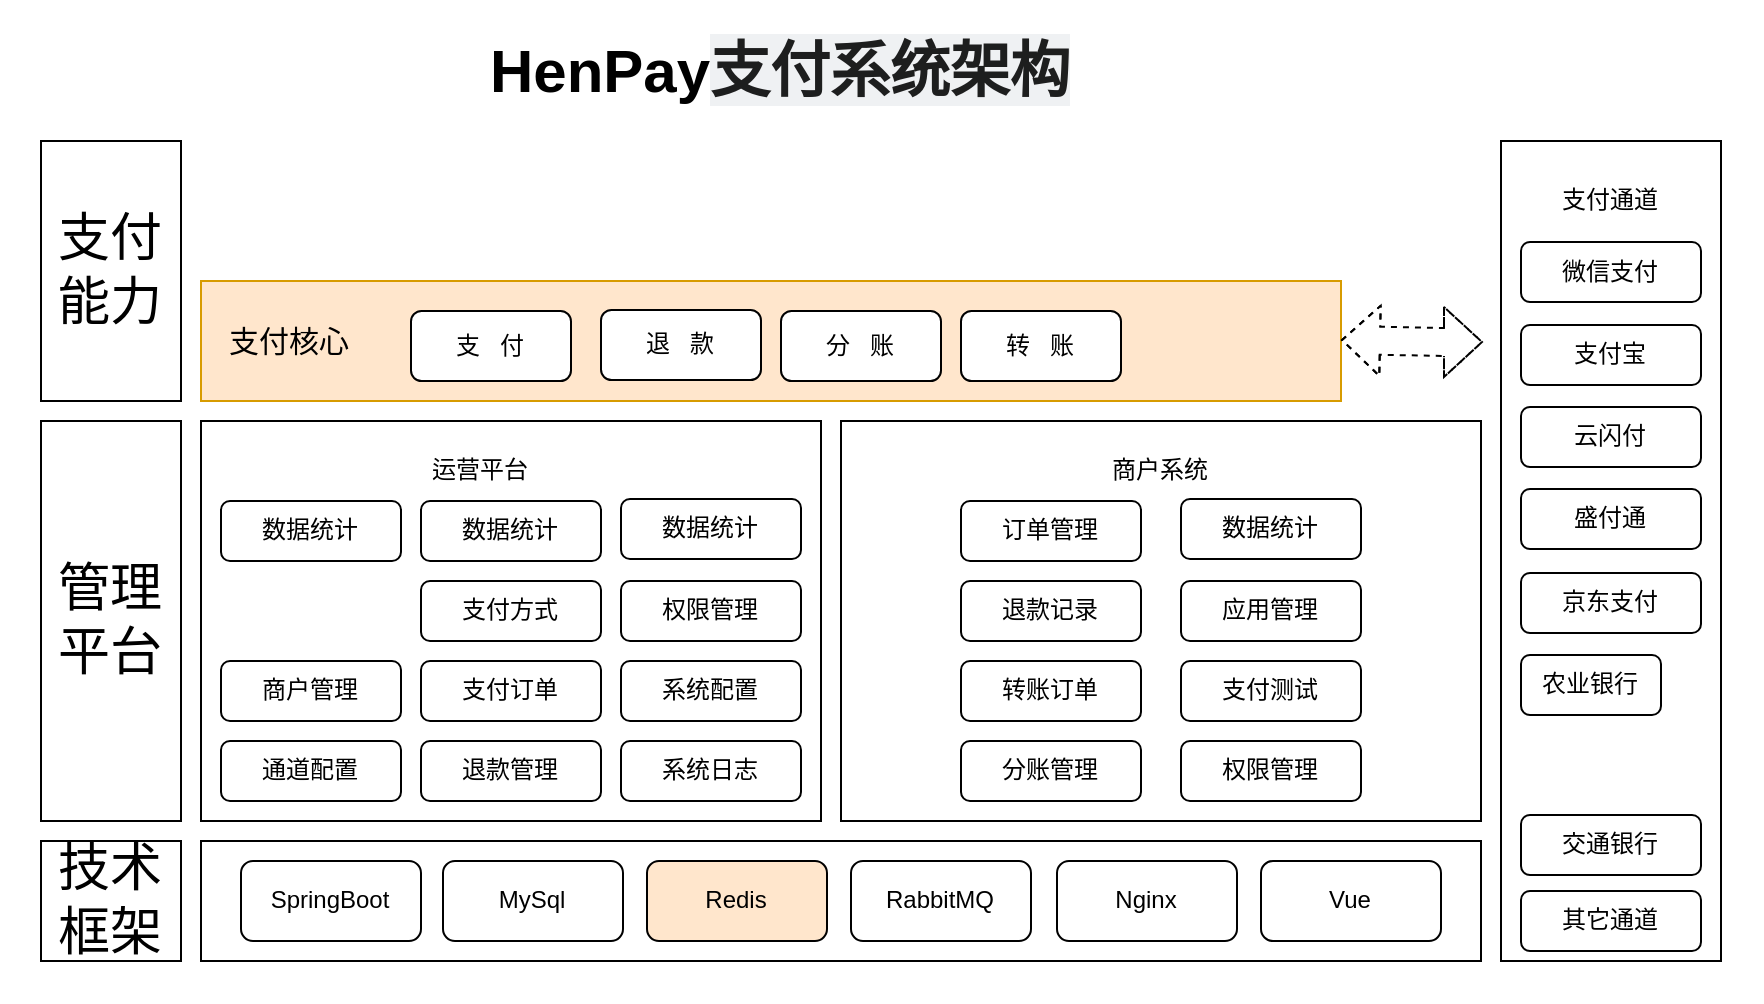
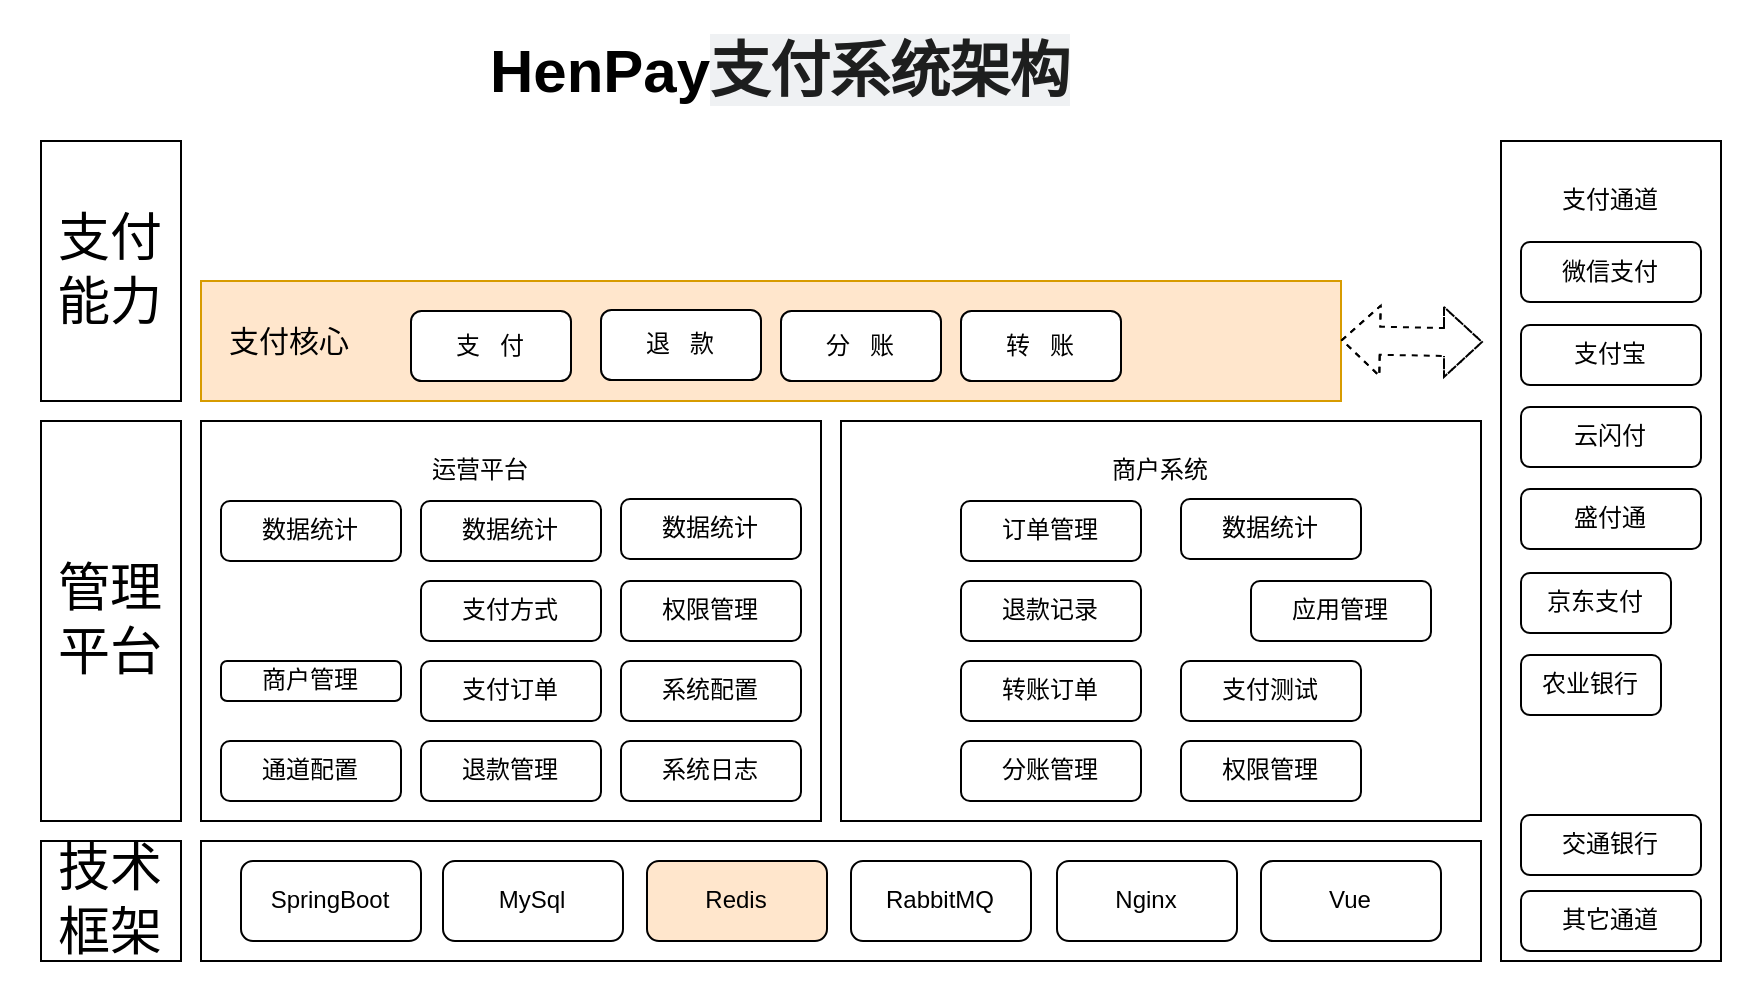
(1611, 603) -> (1596, 603)
(1271, 611) -> (1341, 611)
(311, 691) -> (311, 681)
